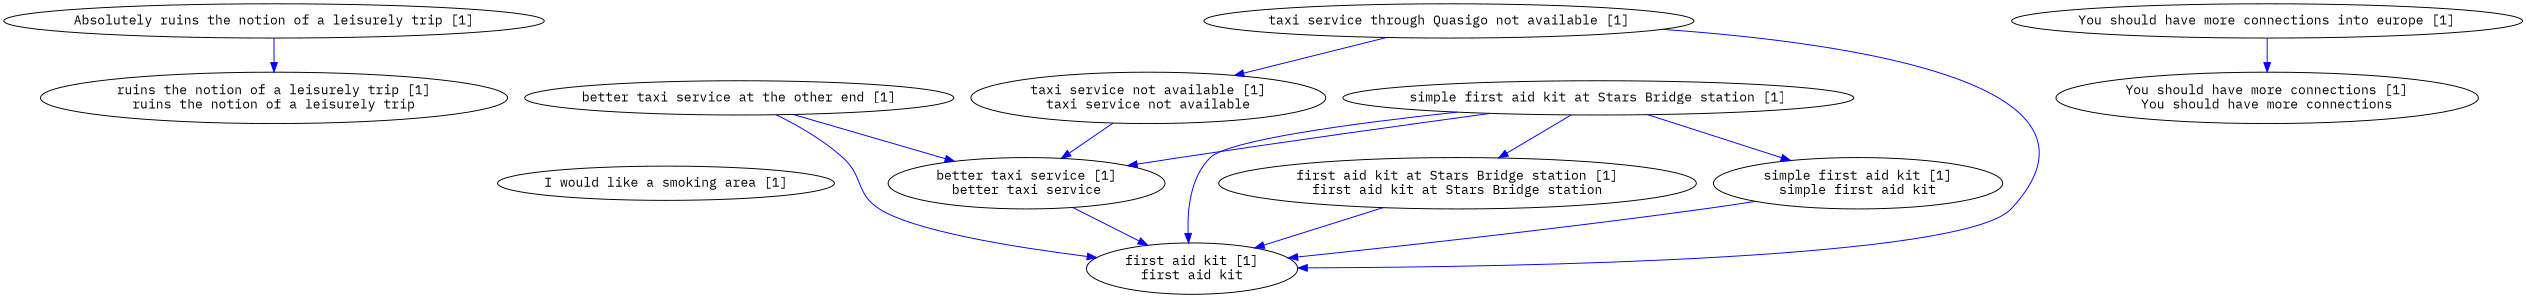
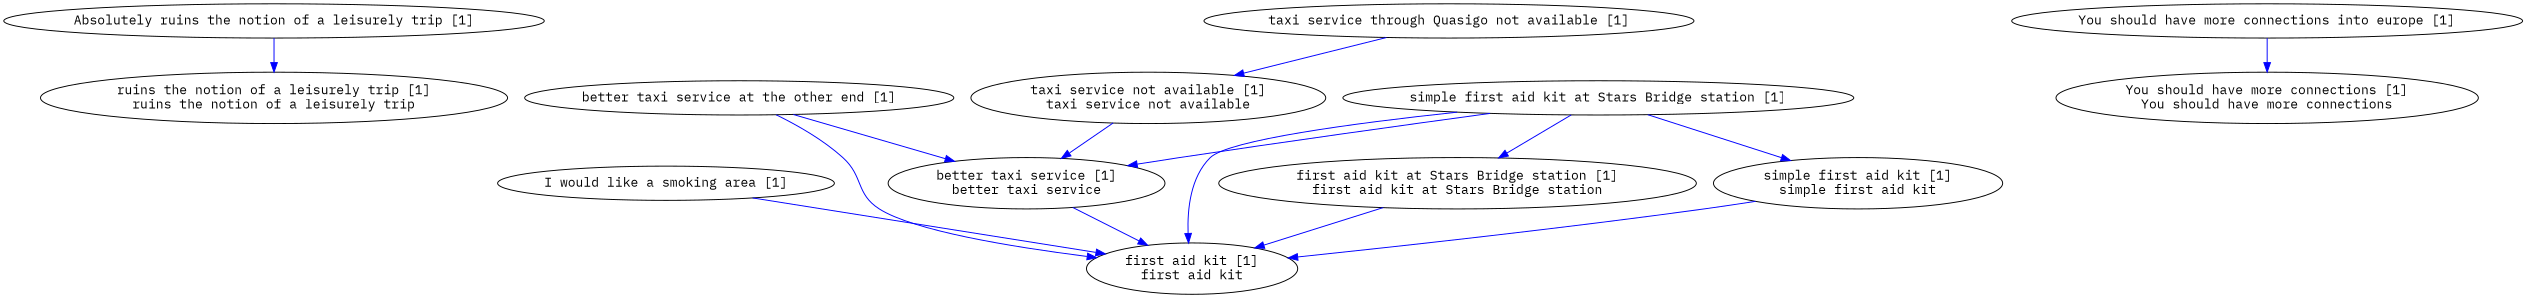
(1901, 240) -> (881, 218)
